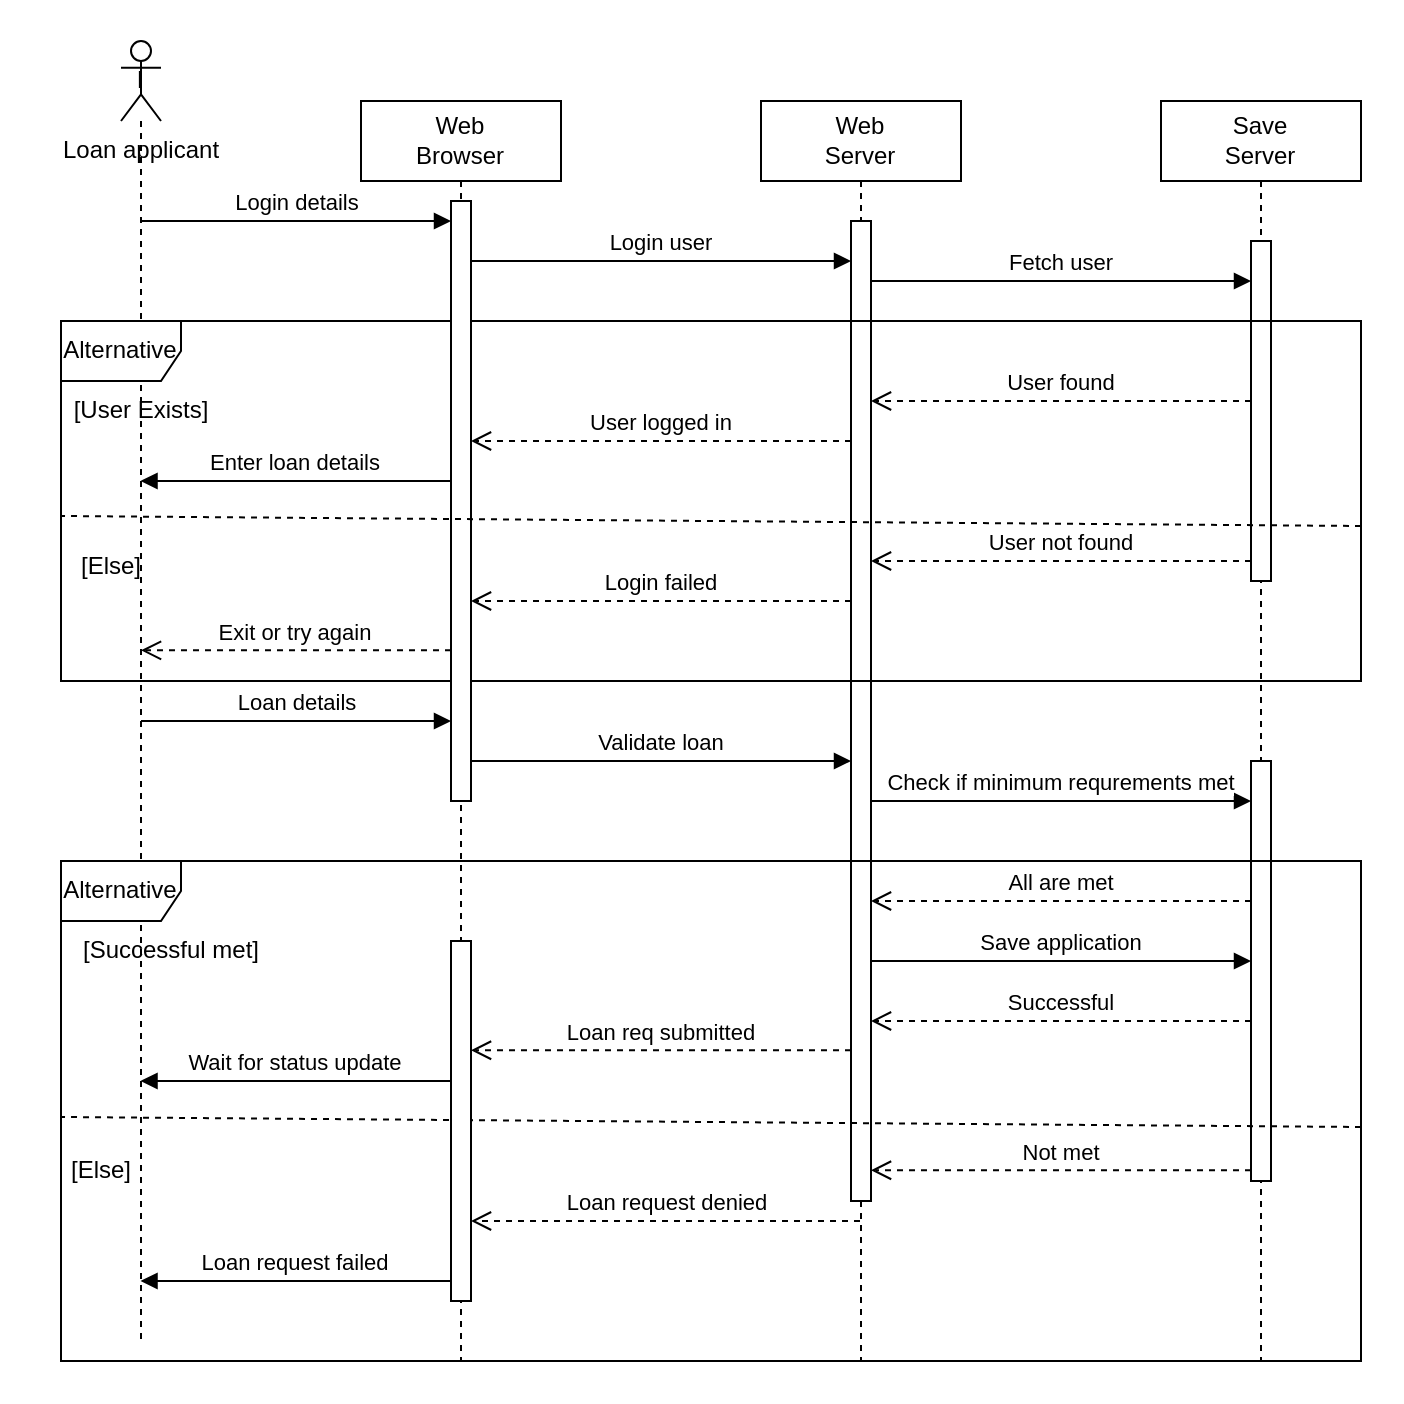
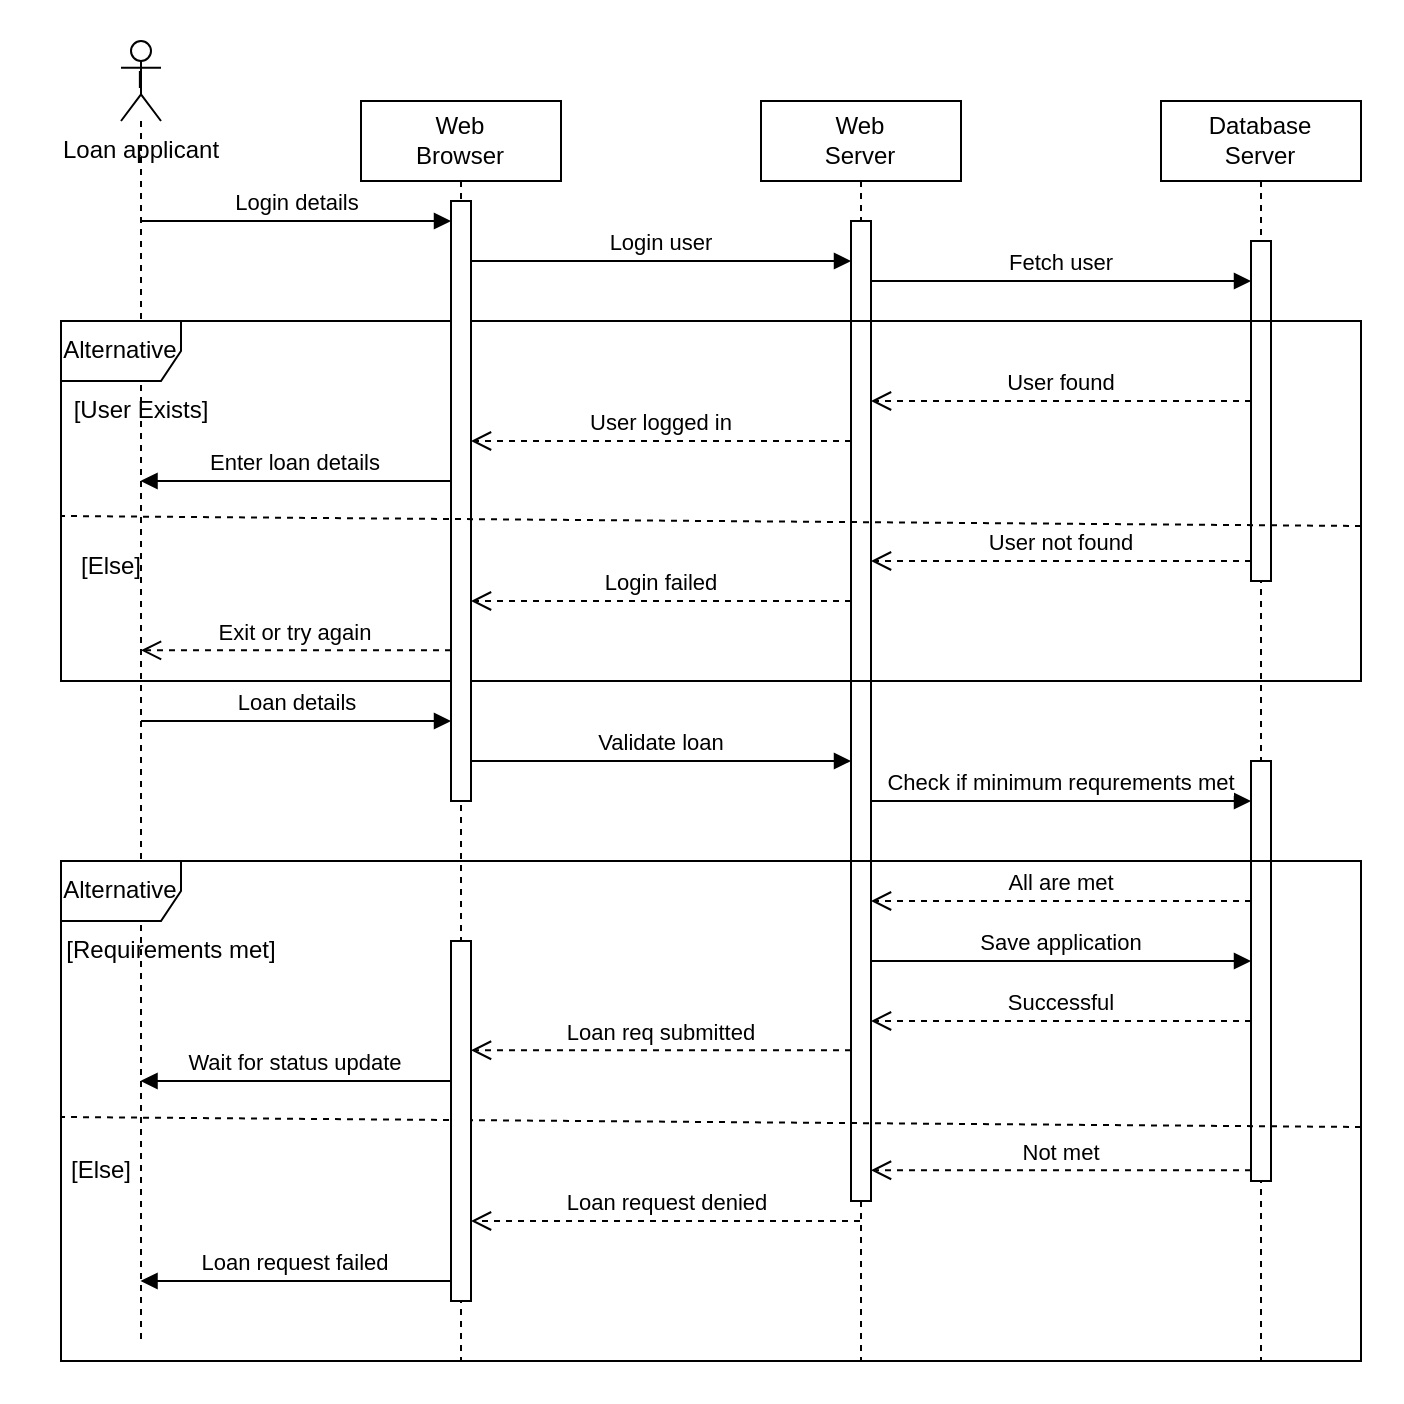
(1261, 141) -> (1261, 141)
(172, 951) -> (172, 951)
